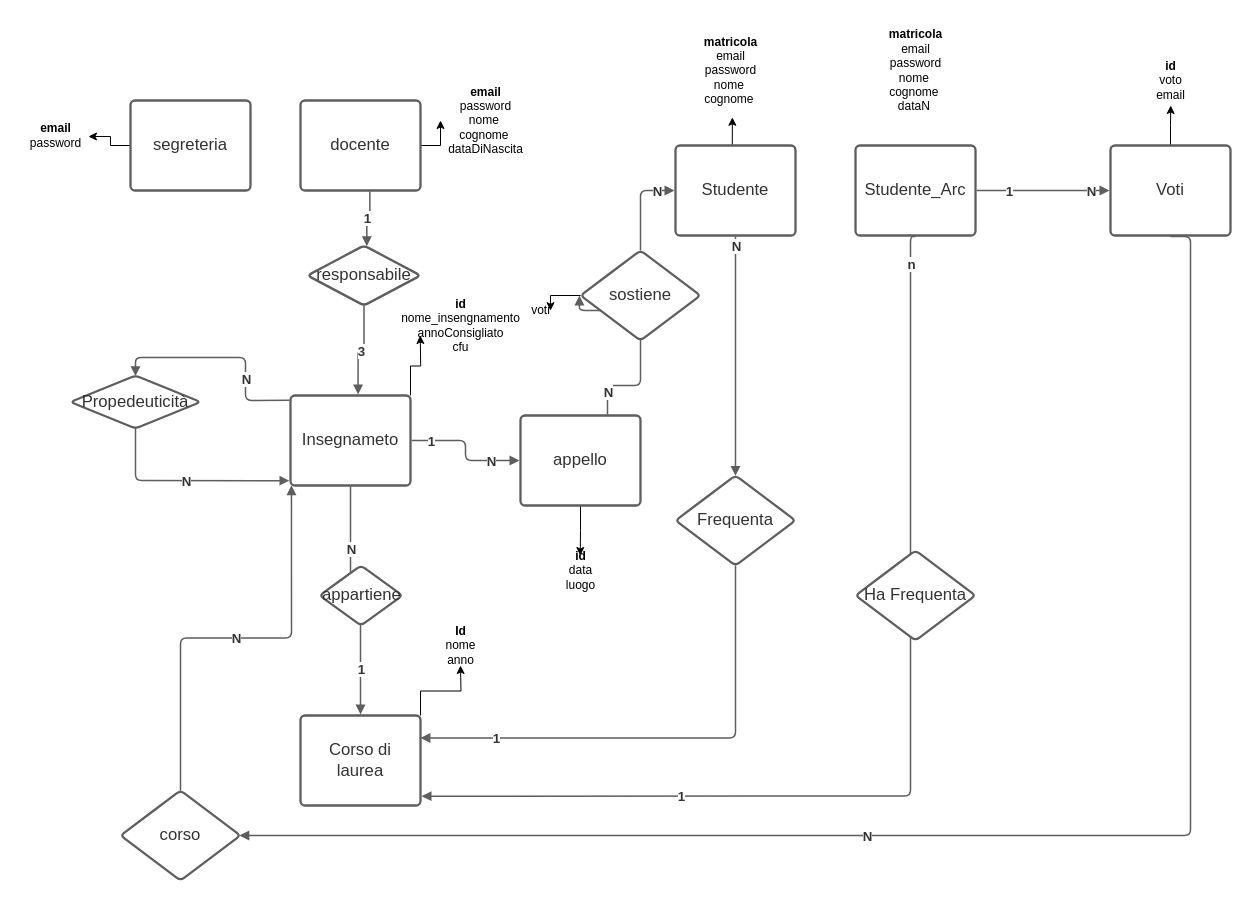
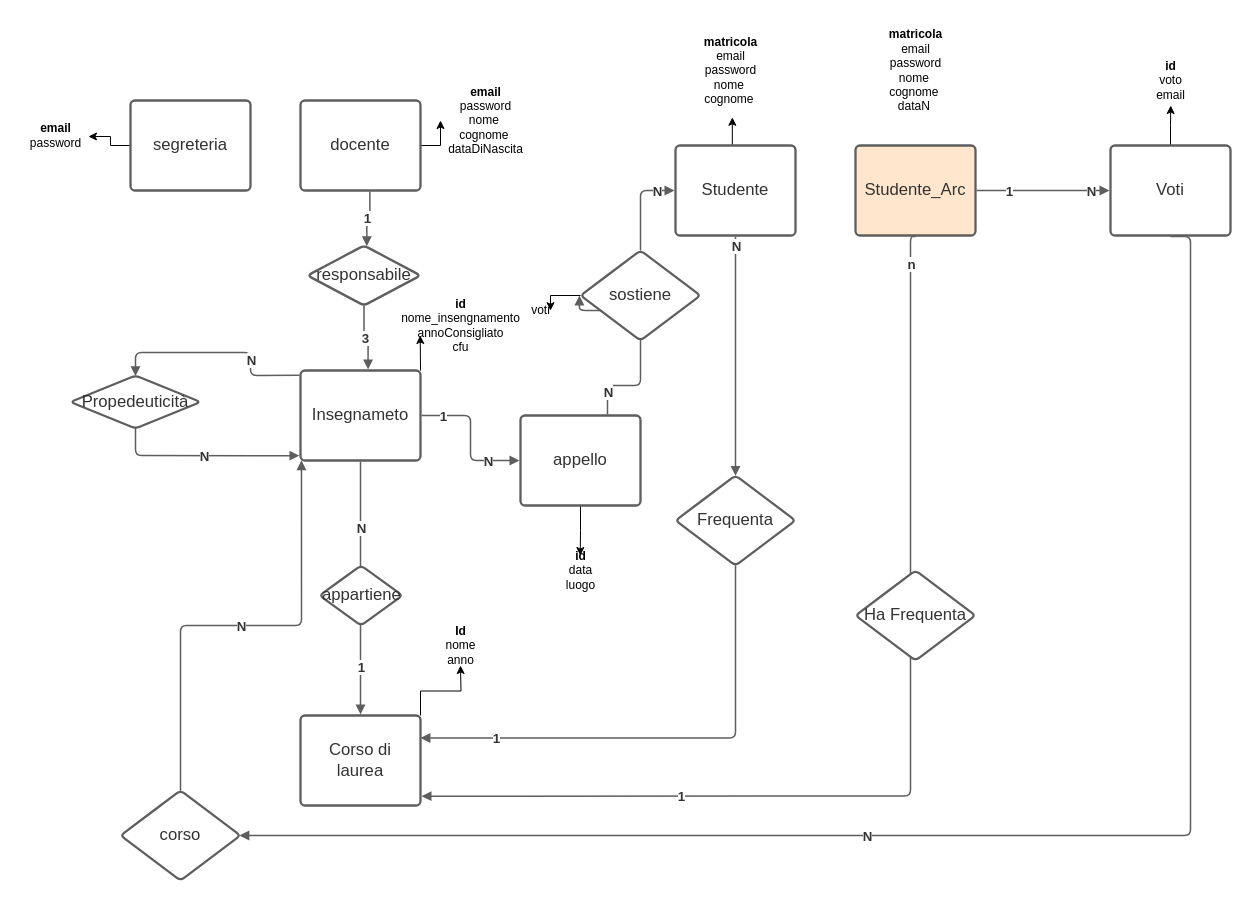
(916, 191) -> (916, 191)
(351, 441) -> (361, 416)
(916, 596) -> (916, 616)
